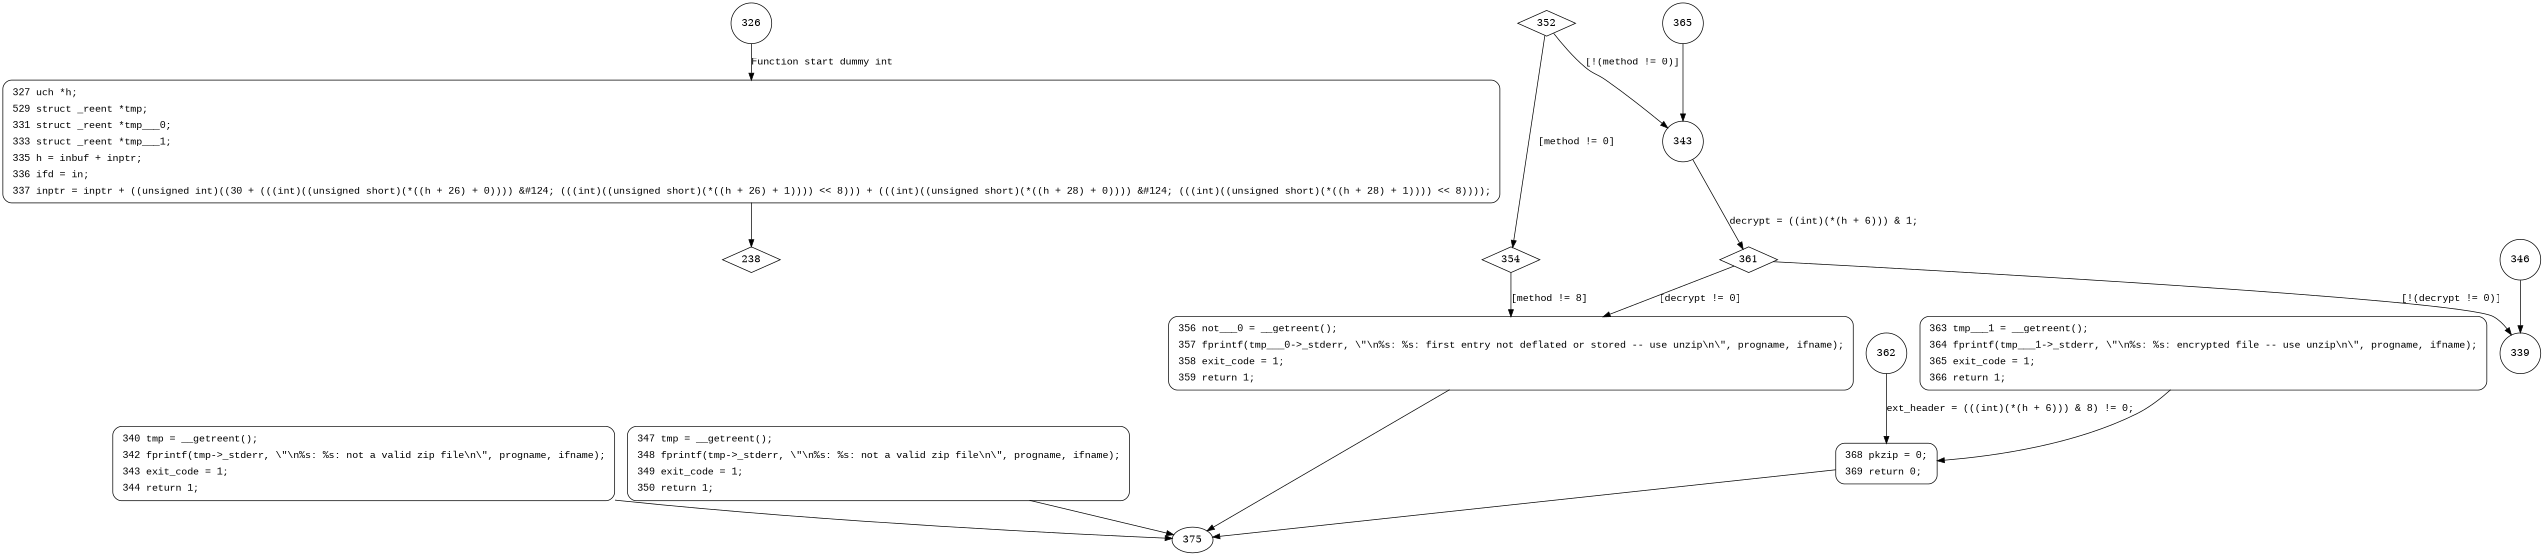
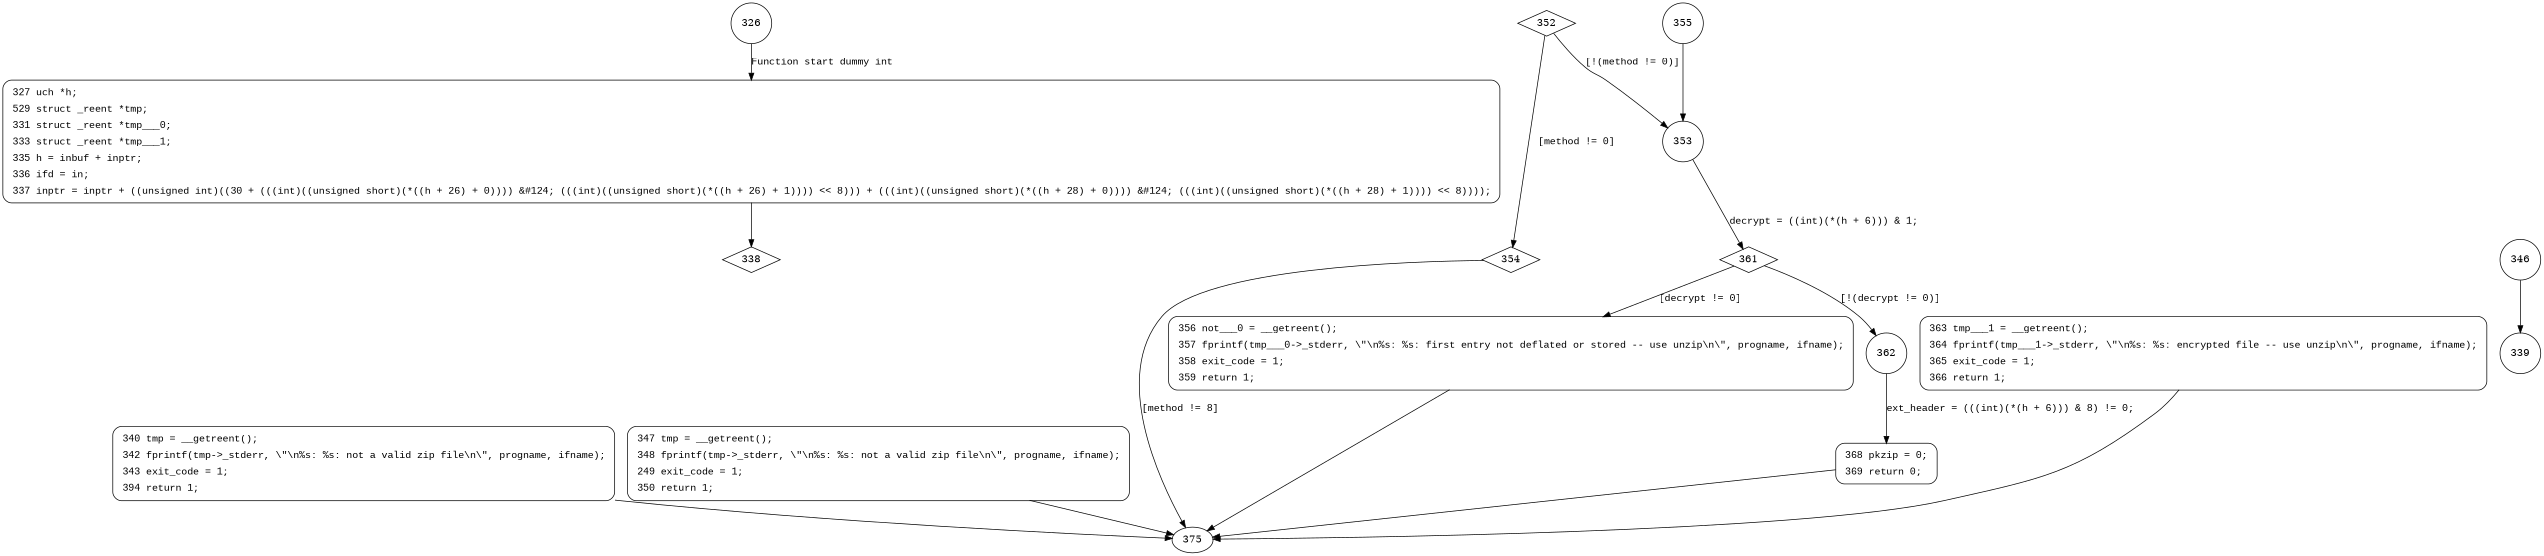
(1683, 23) -> (1683, 23)
(1683, 141) -> (1683, 141)
(751, 260) -> (751, 260)
(2143, 283) -> (1822, 292)
(1511, 291) -> (1212, 290)
(2063, 441) -> (1715, 525)
(646, 471) -> (646, 471)
(131, 488) -> (131, 488)
